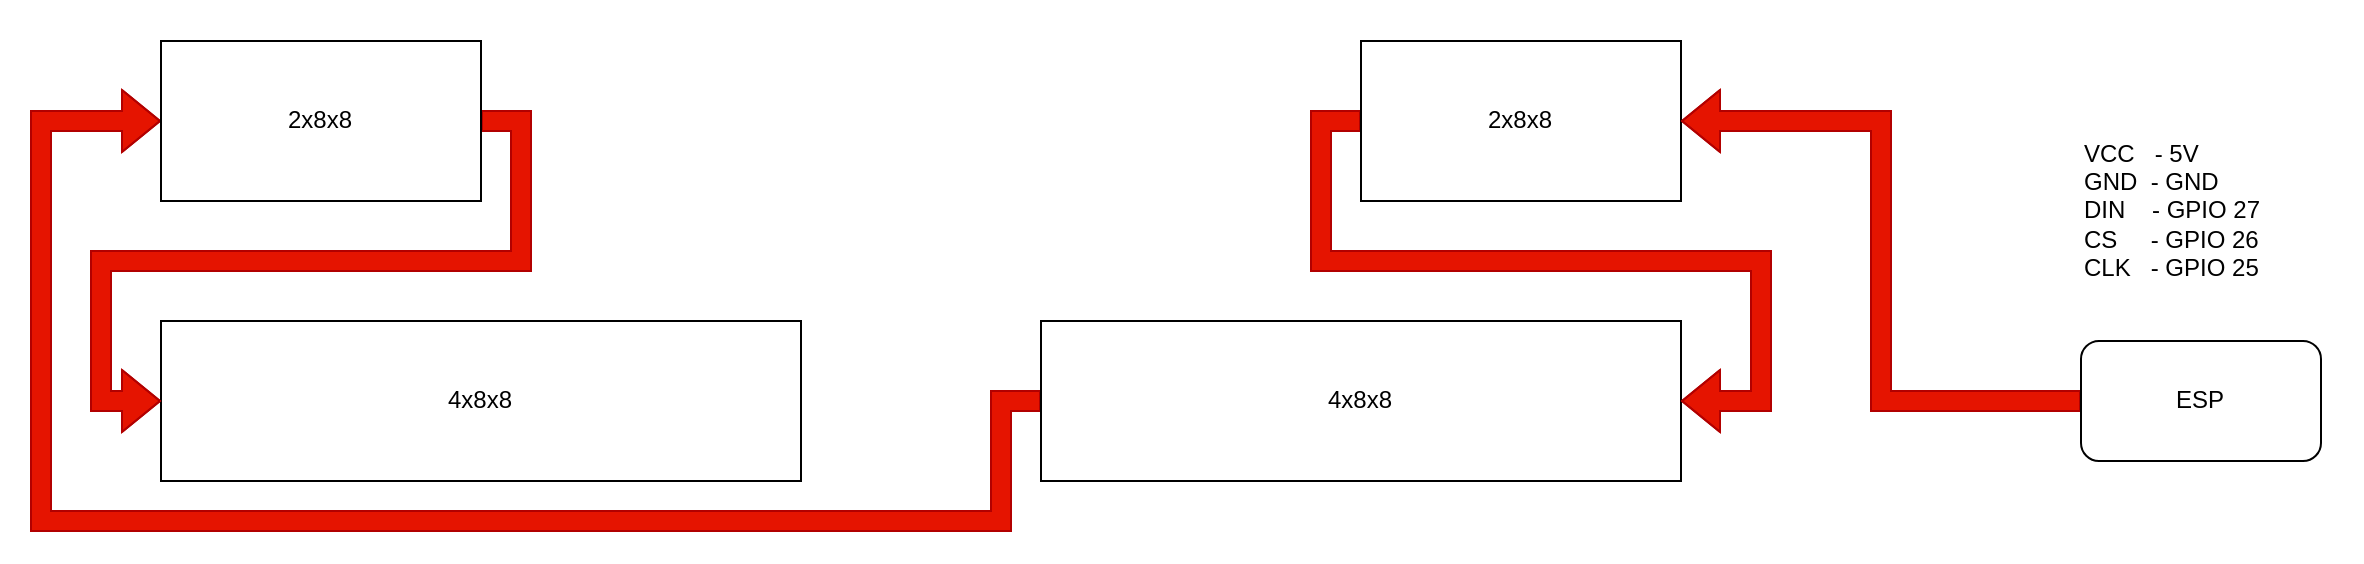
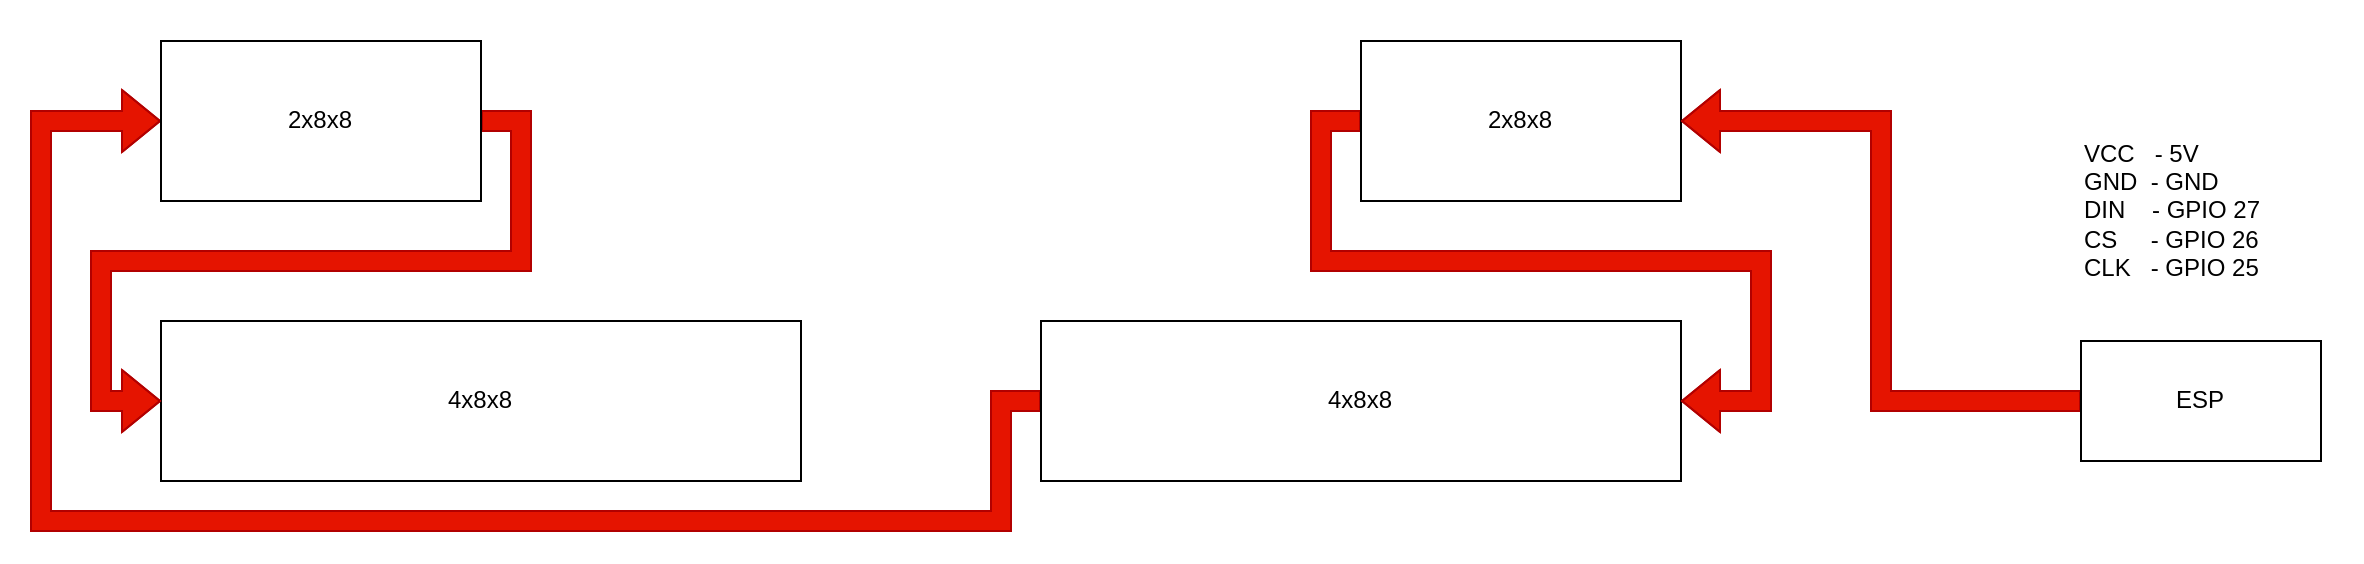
(2201, 401) -> (2201, 401)
